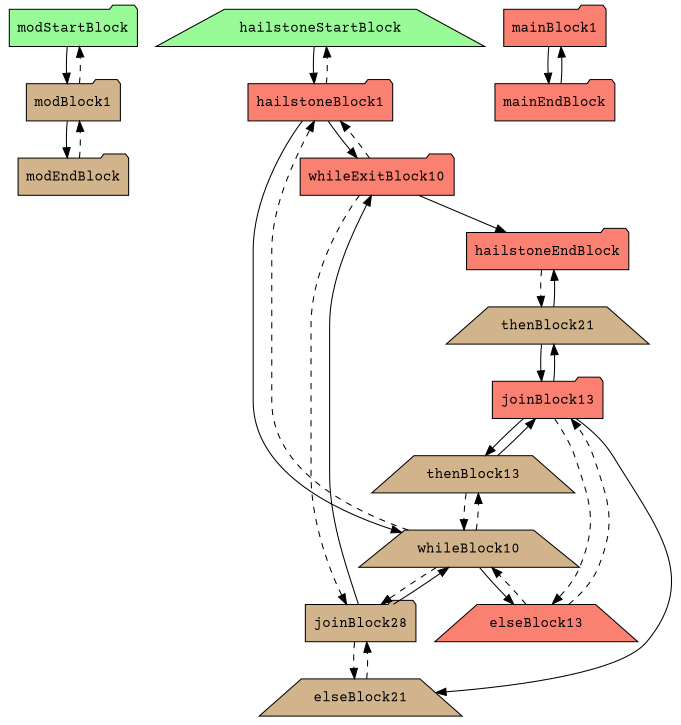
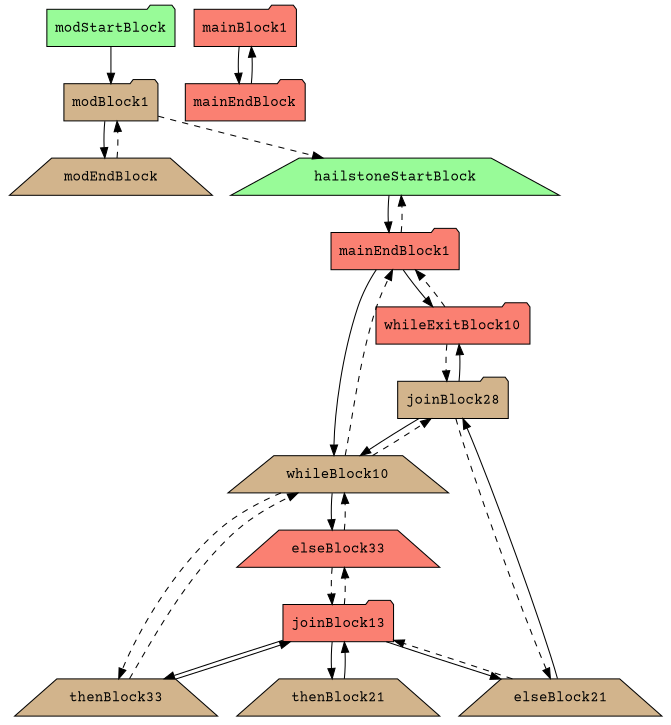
(80, 70) -> (235, 136)
(320, 102) -> (395, 251)
(73, 177) -> (111, 177)
(548, 251) -> none
(473, 474) -> (116, 698)
(536, 623) -> (338, 549)
none -> (458, 661)
(368, 666) -> (515, 552)
